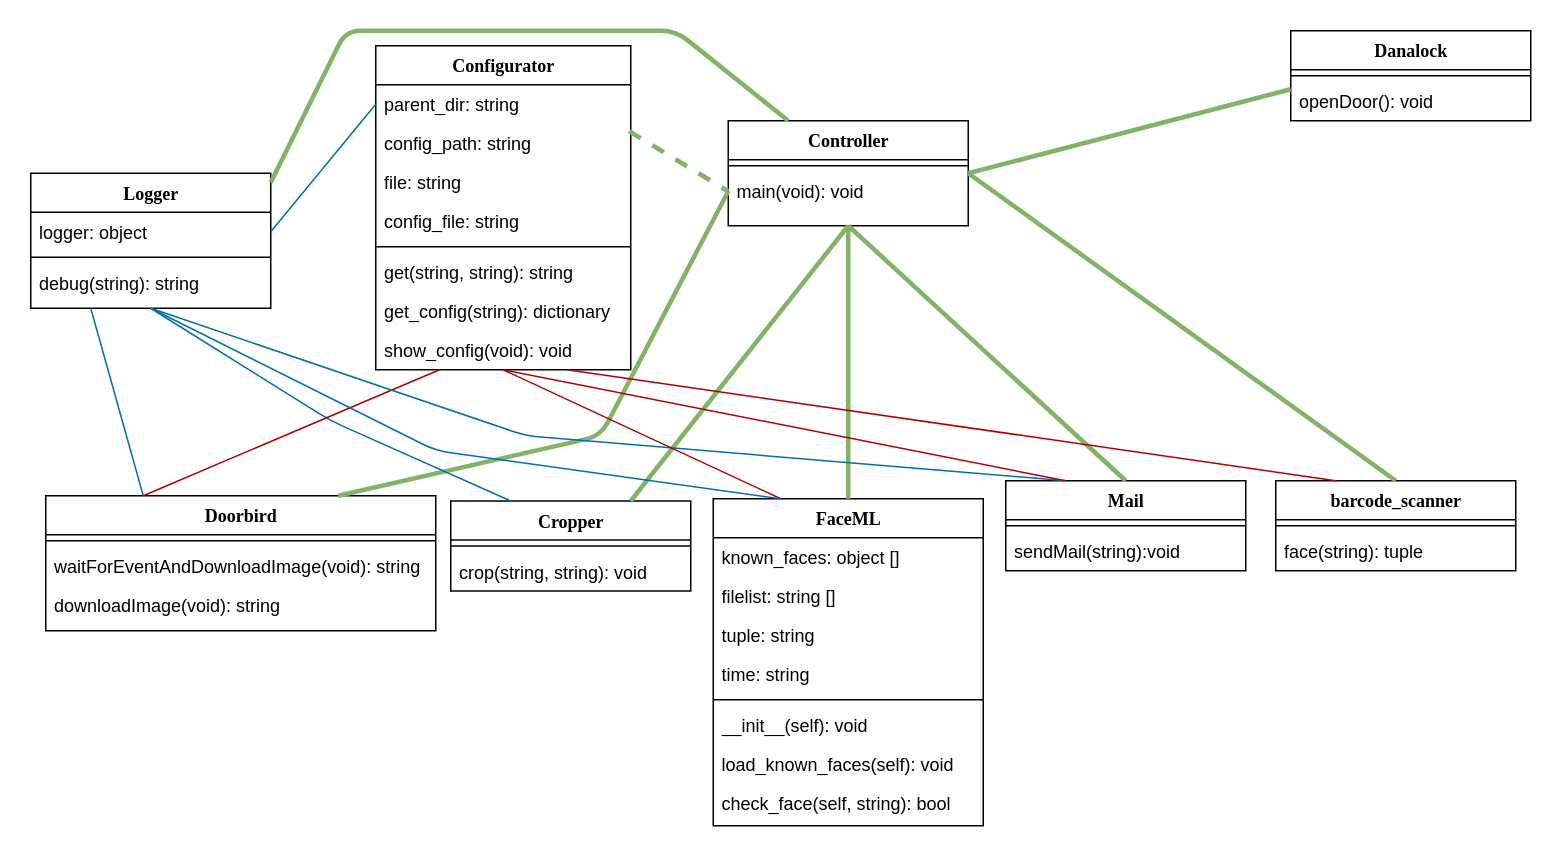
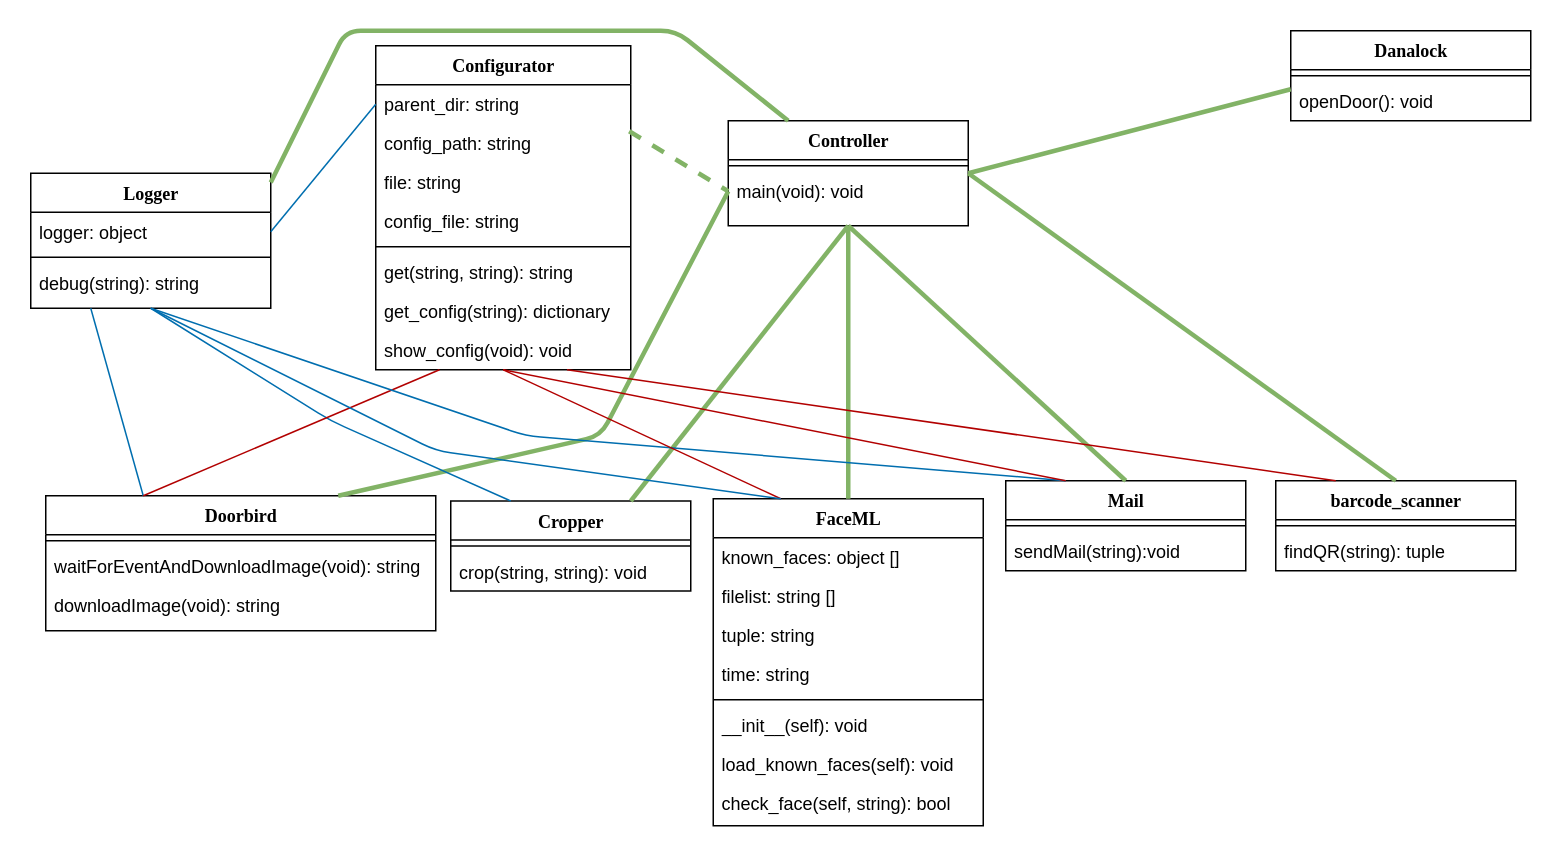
(1371, 553) -> (1379, 553)
